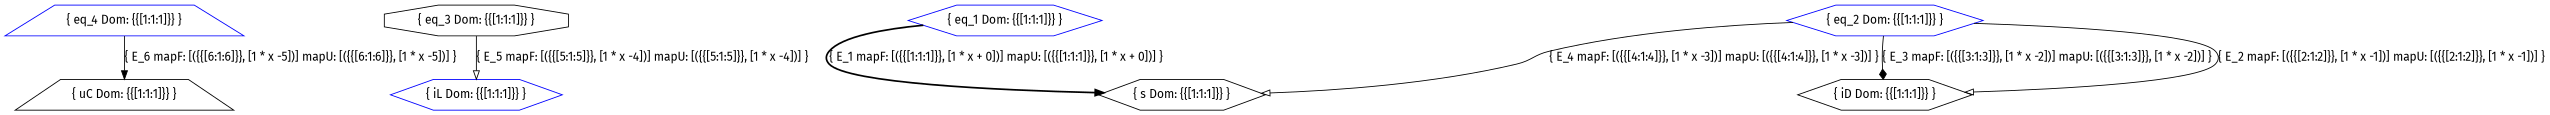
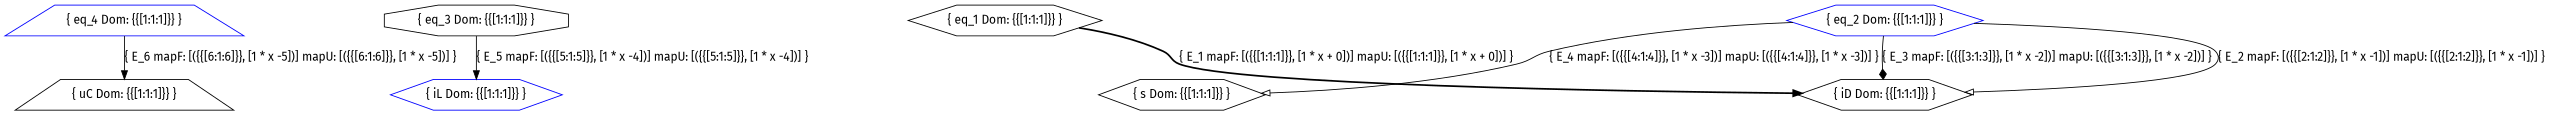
(1005, 20) -> (1005, 20)
(476, 53) -> (476, 53)
(904, 82) -> (1431, 85)
